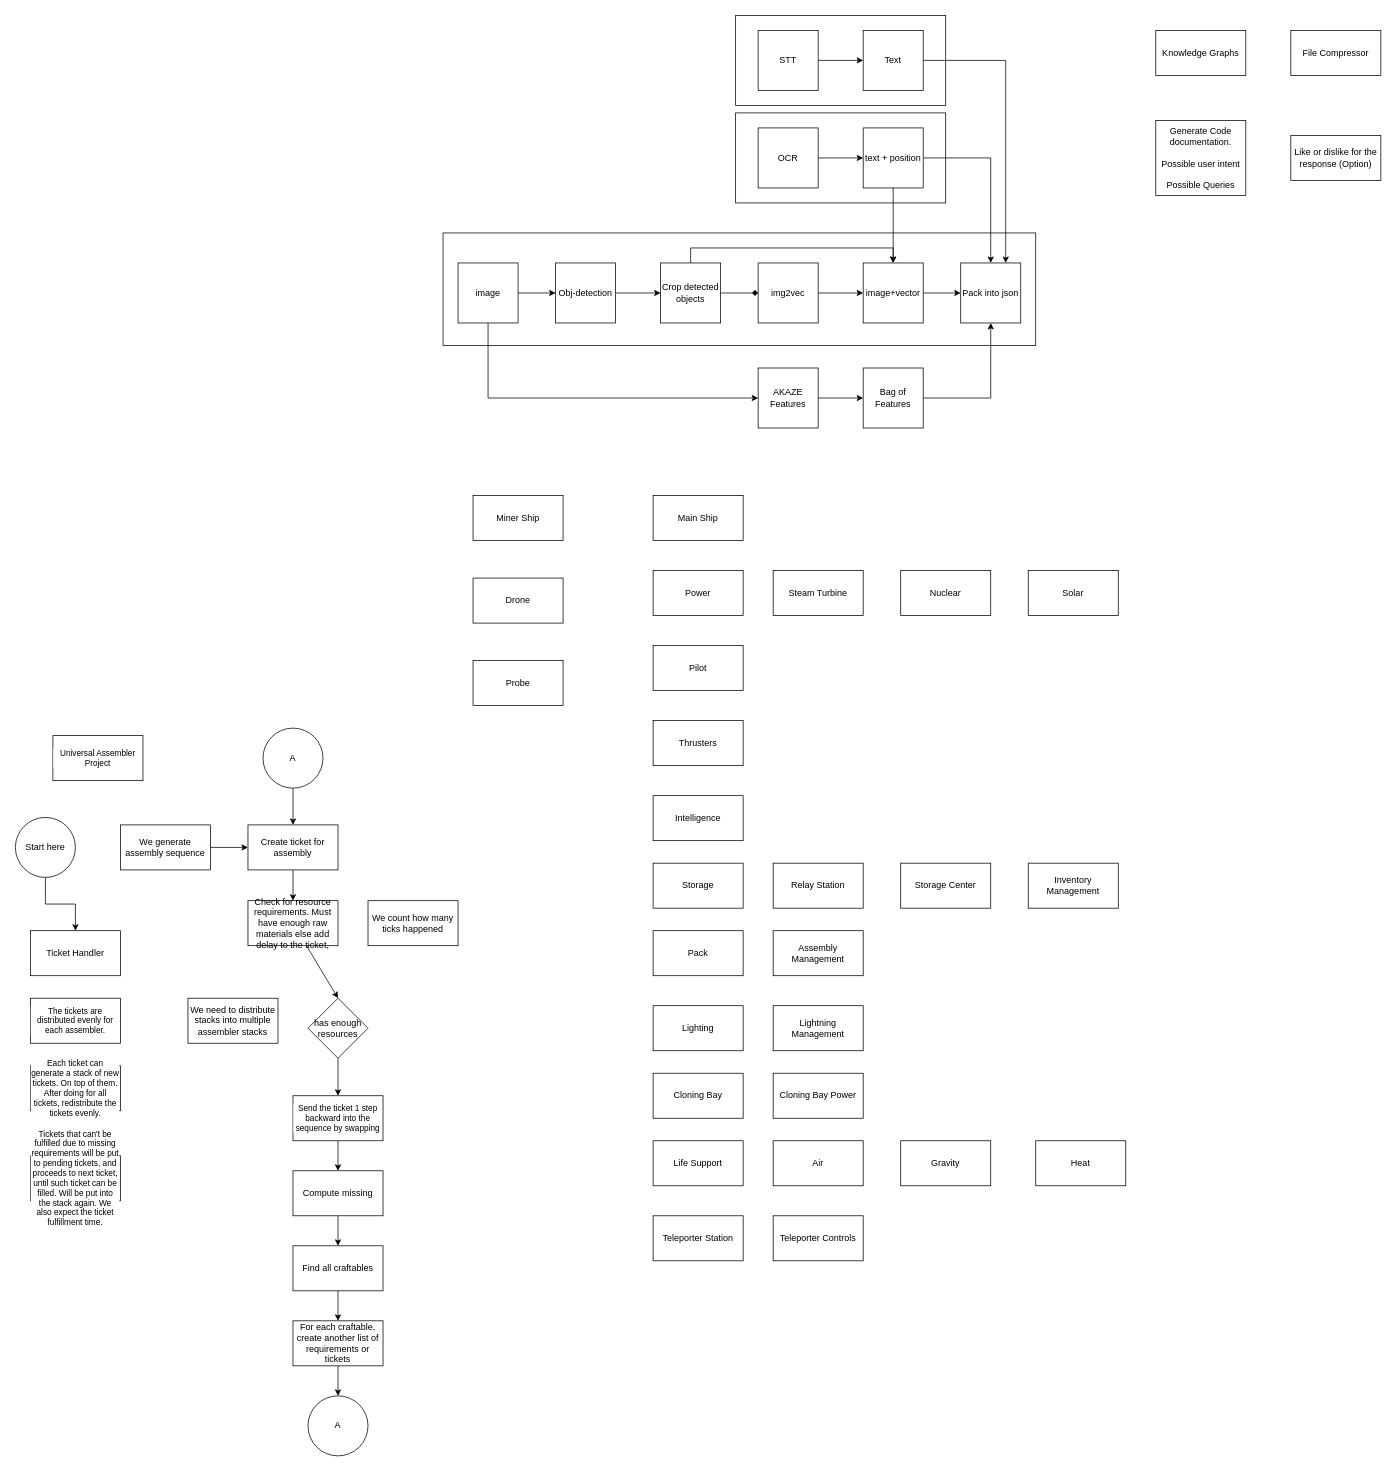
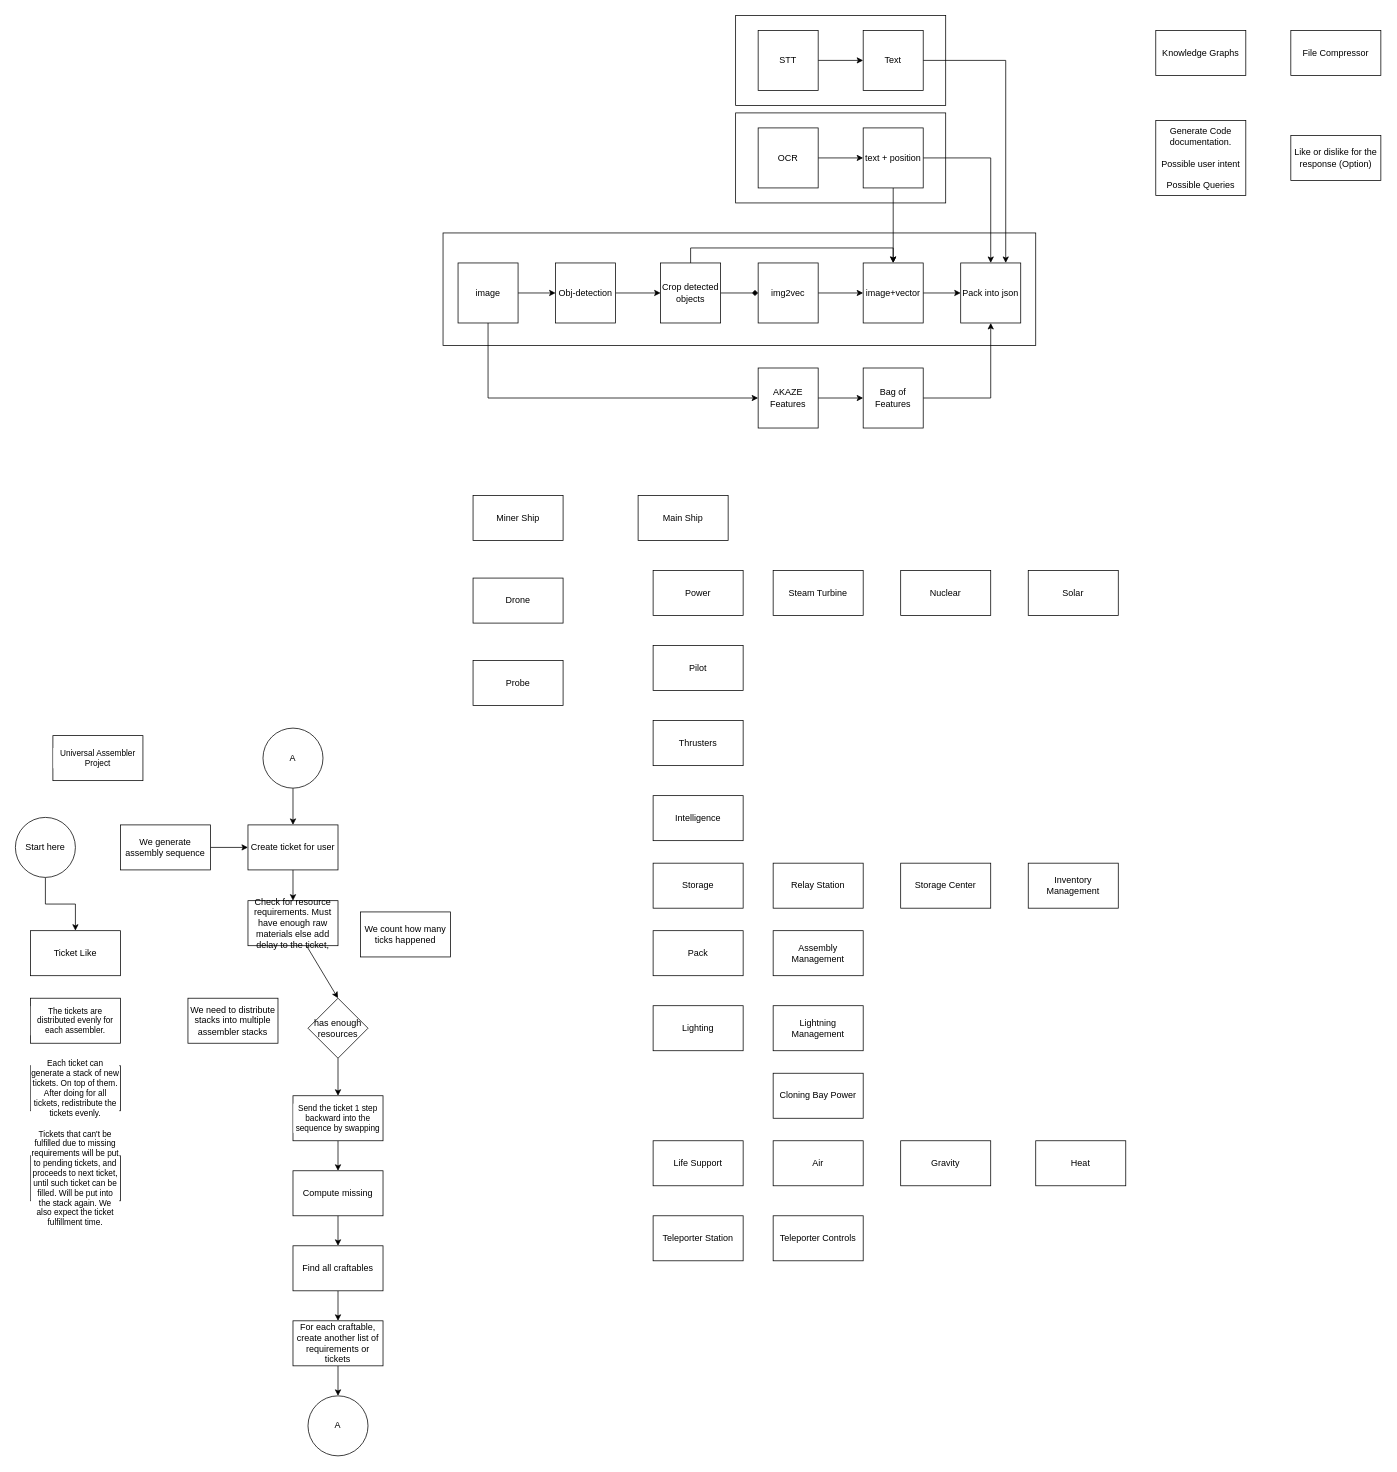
(698, 518) -> (683, 518)
(293, 847) -> (293, 847)
(413, 923) -> (405, 934)
(75, 953) -> (75, 953)
(698, 1095) -> none
